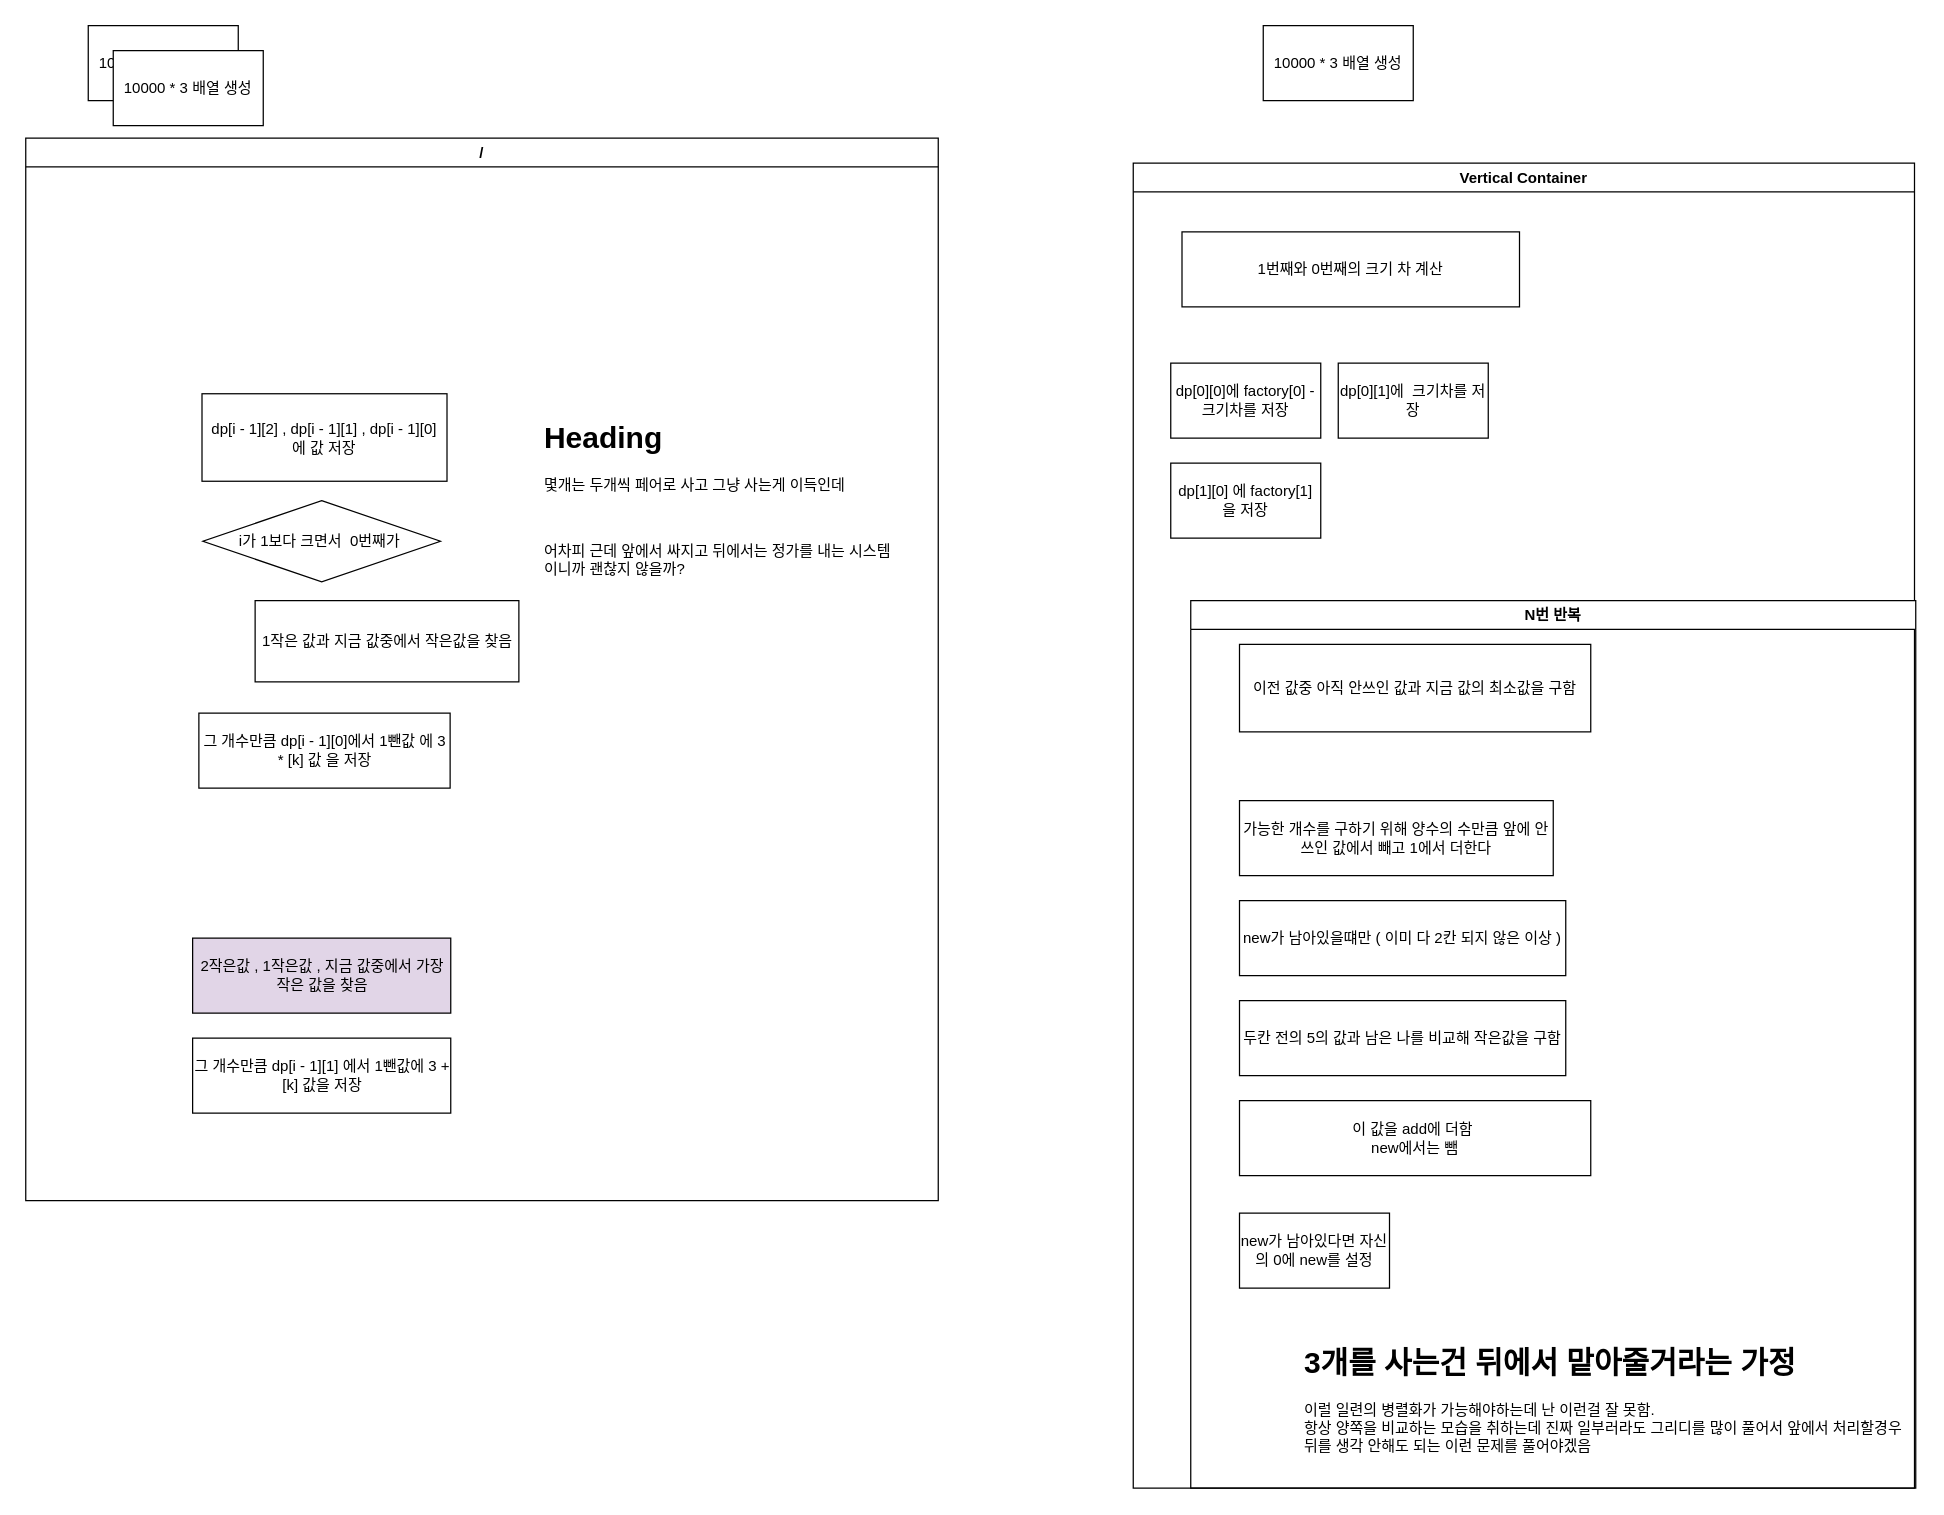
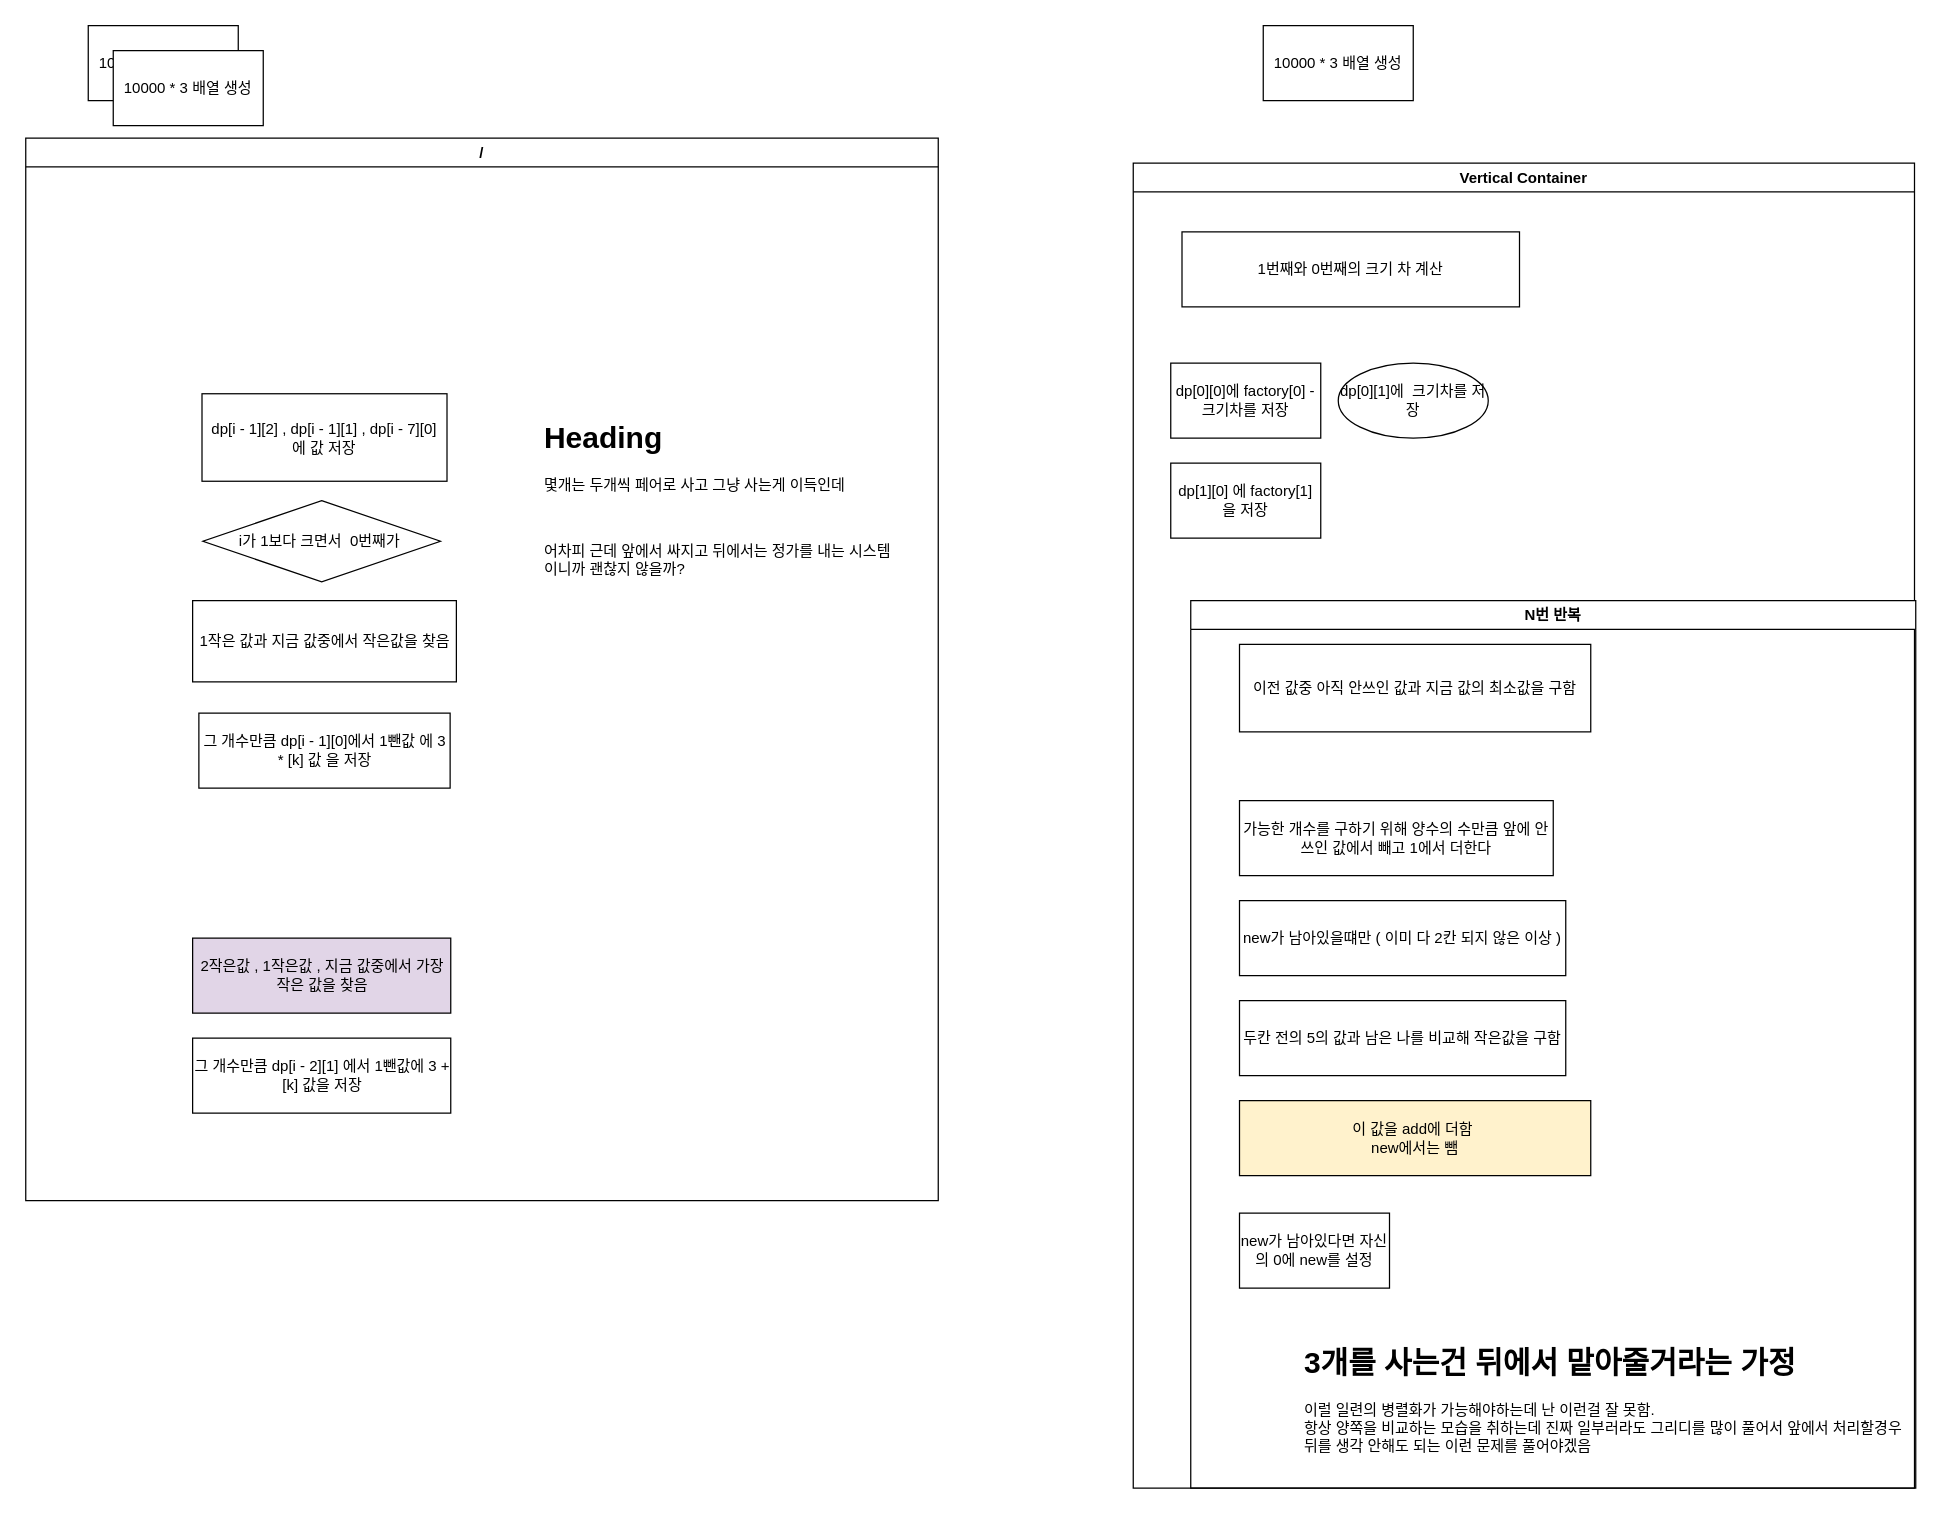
(1413, 401) -> (1413, 401)
(324, 438) -> (324, 438)
(387, 641) -> (324, 641)
(323, 1076) -> (323, 1076)
(1415, 1138) -> (1415, 1138)
